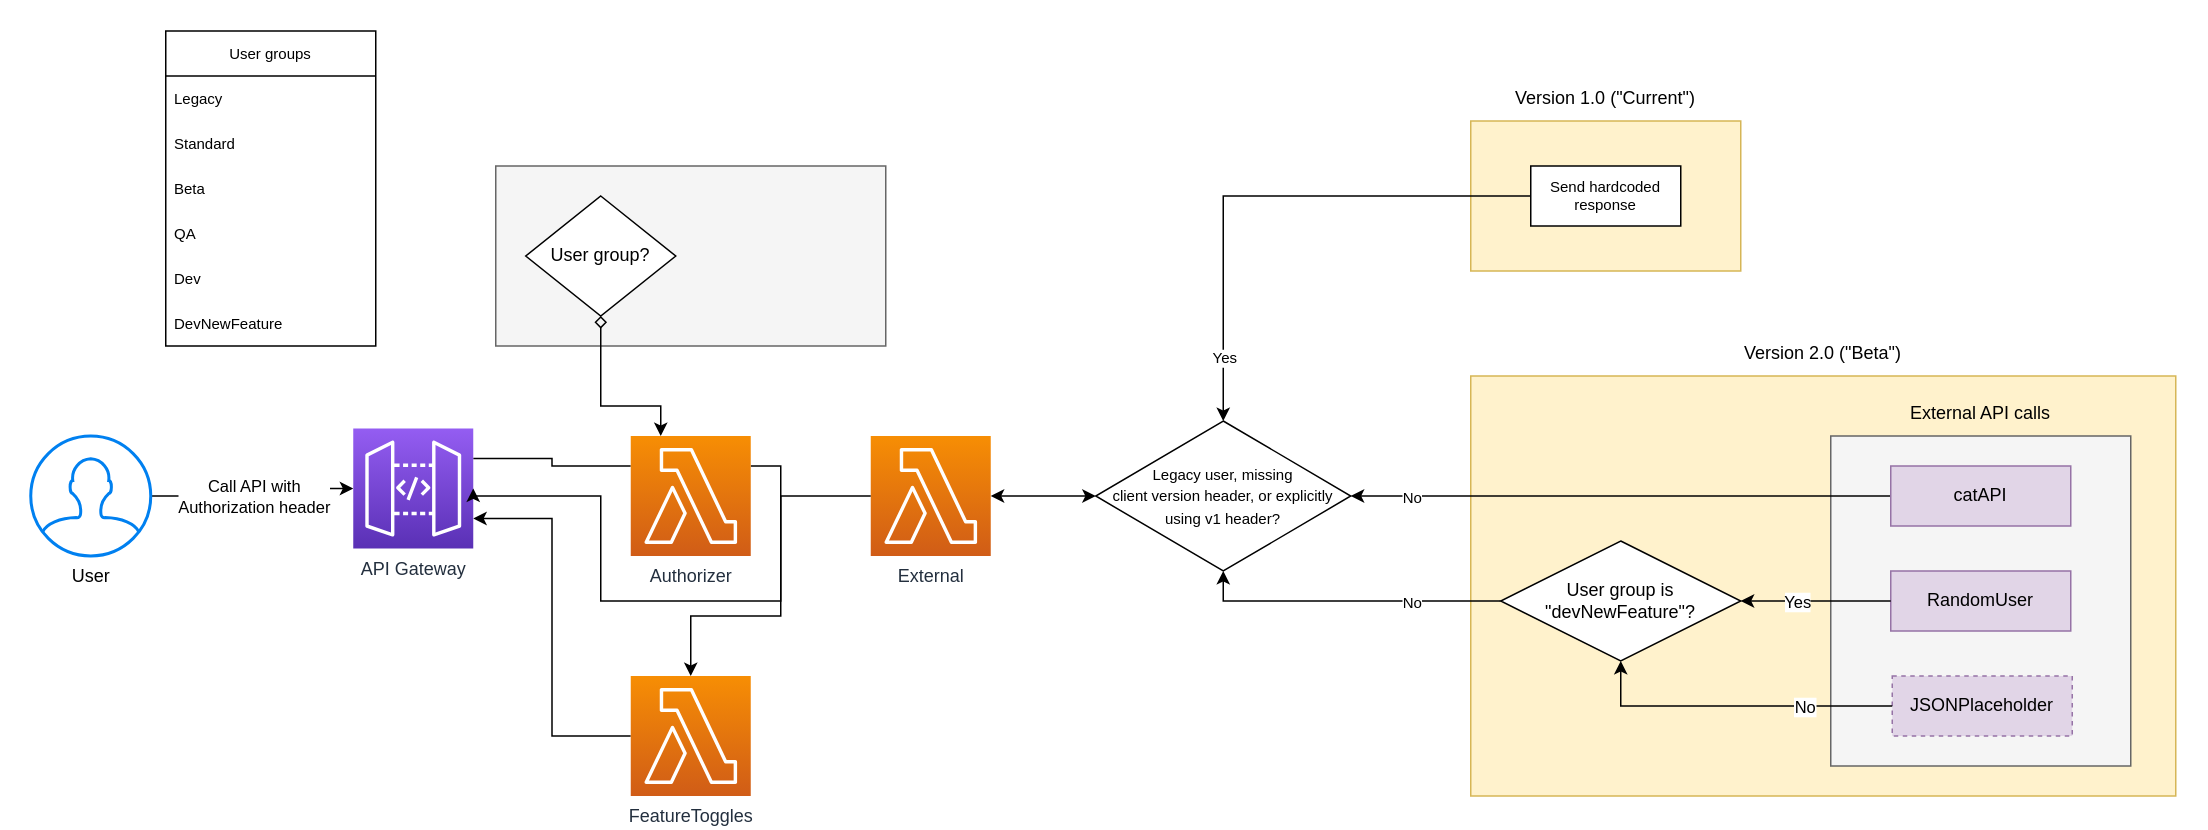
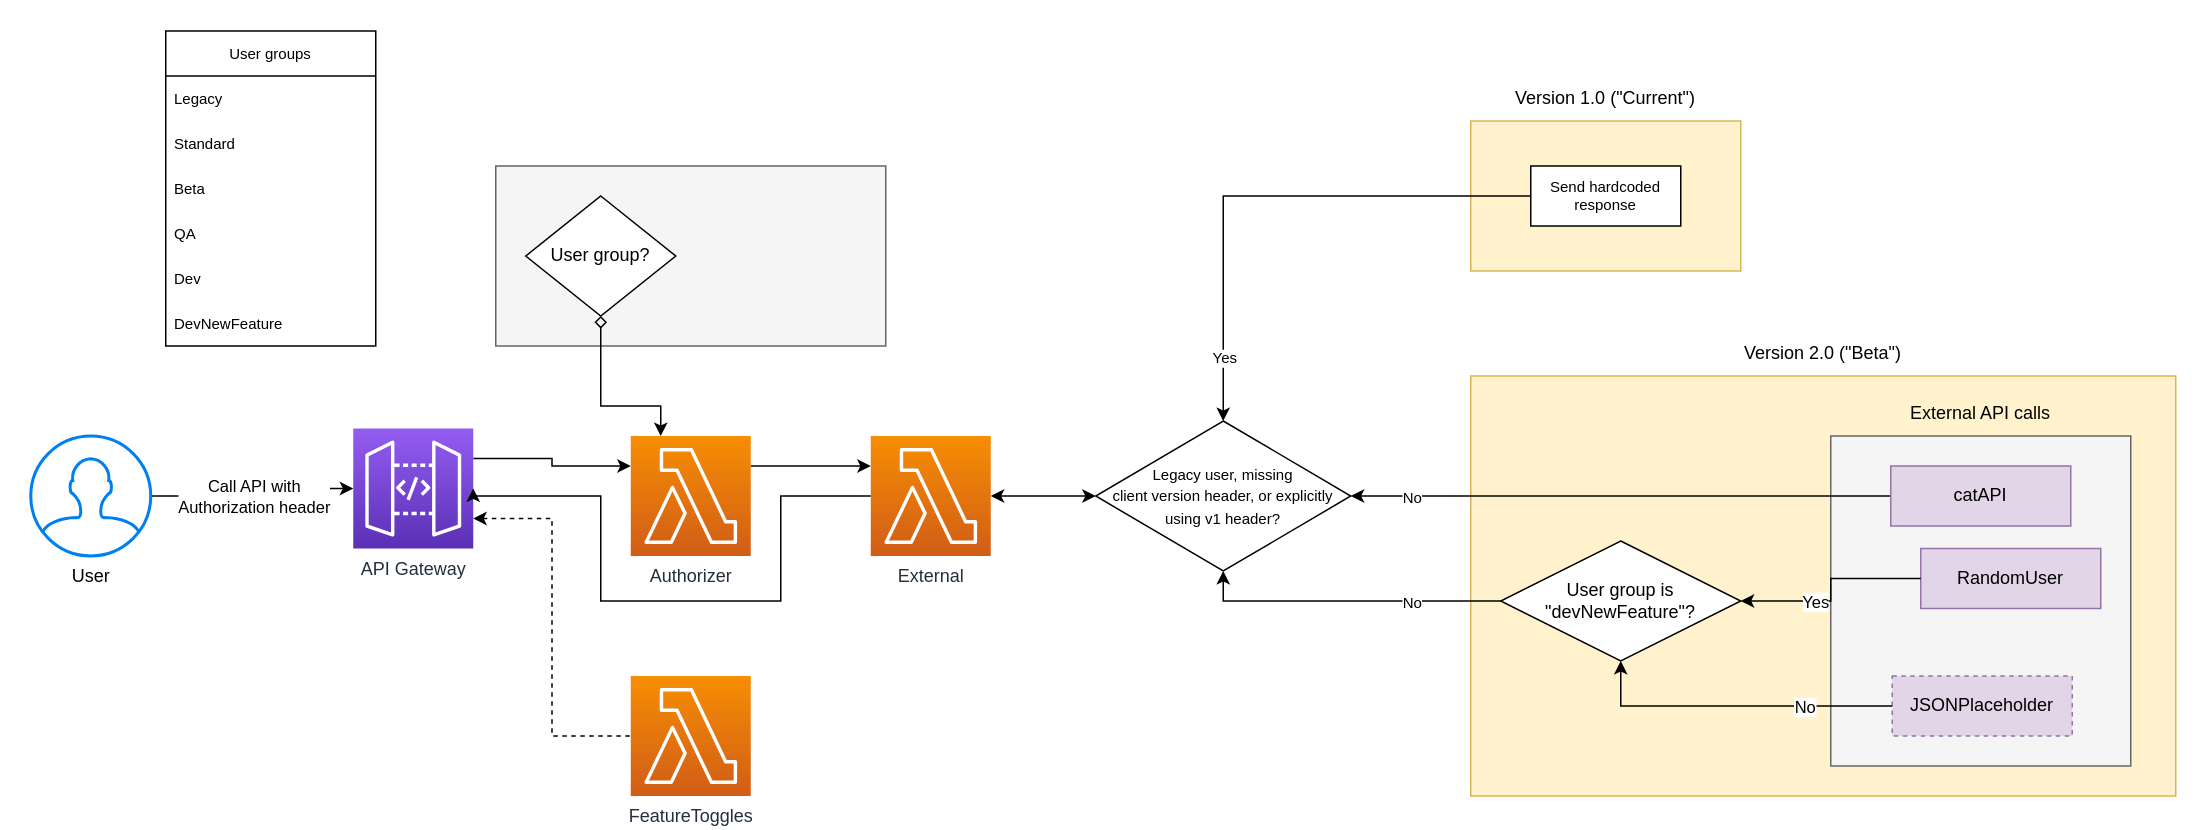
(623, 466) -> (619, 466)
(1981, 601) -> (2011, 578)
(719, 616) -> (819, 466)
(552, 630) -> (552, 630)
